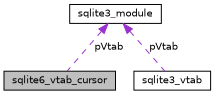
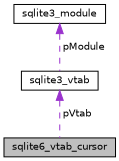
(162, 47) -> (83, 47)
(84, 51) -> (60, 119)
